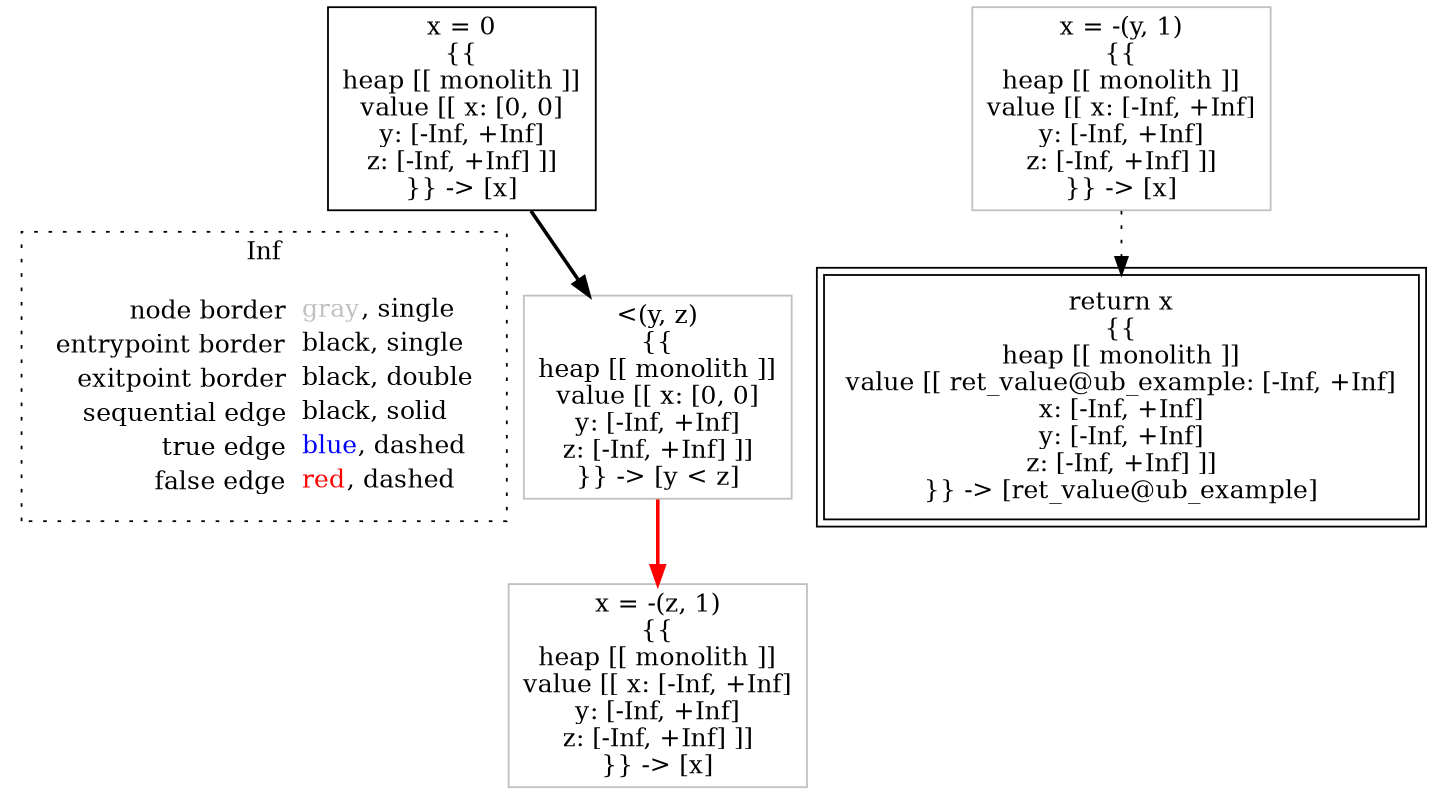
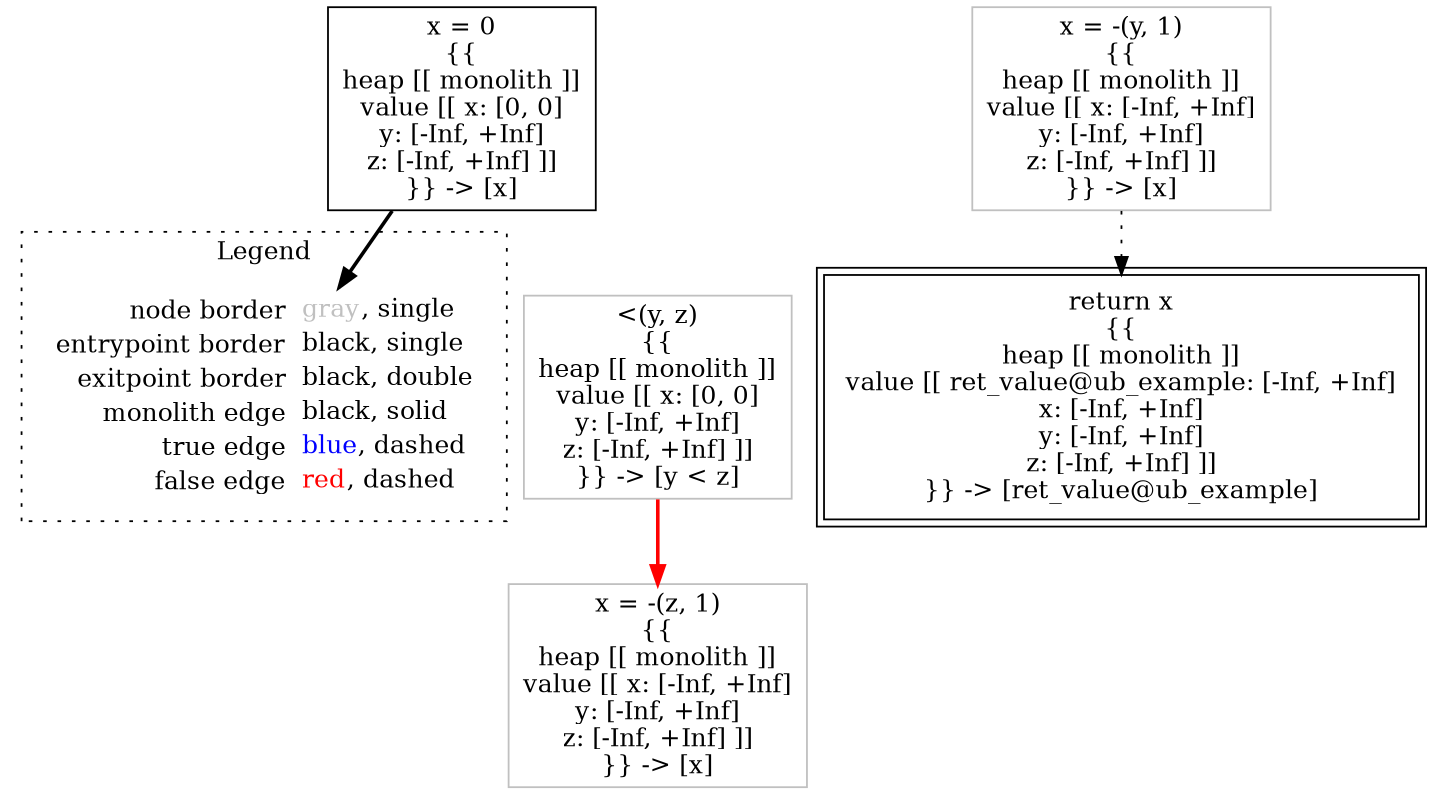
(555, 246) -> (370, 243)
(264, 253) -> (264, 253)
(189, 413) -> (199, 413)
